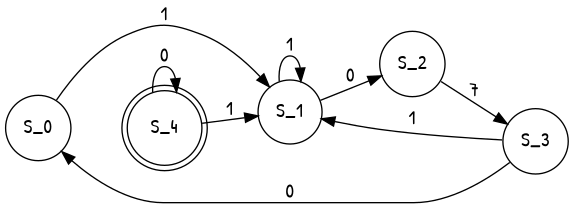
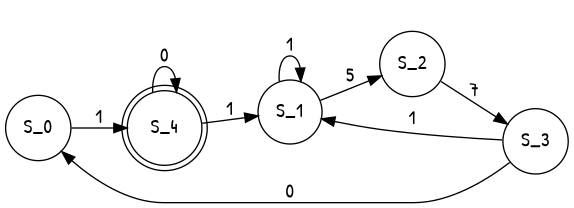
(152, 27) -> (92, 128)
(351, 77) -> (351, 77)
